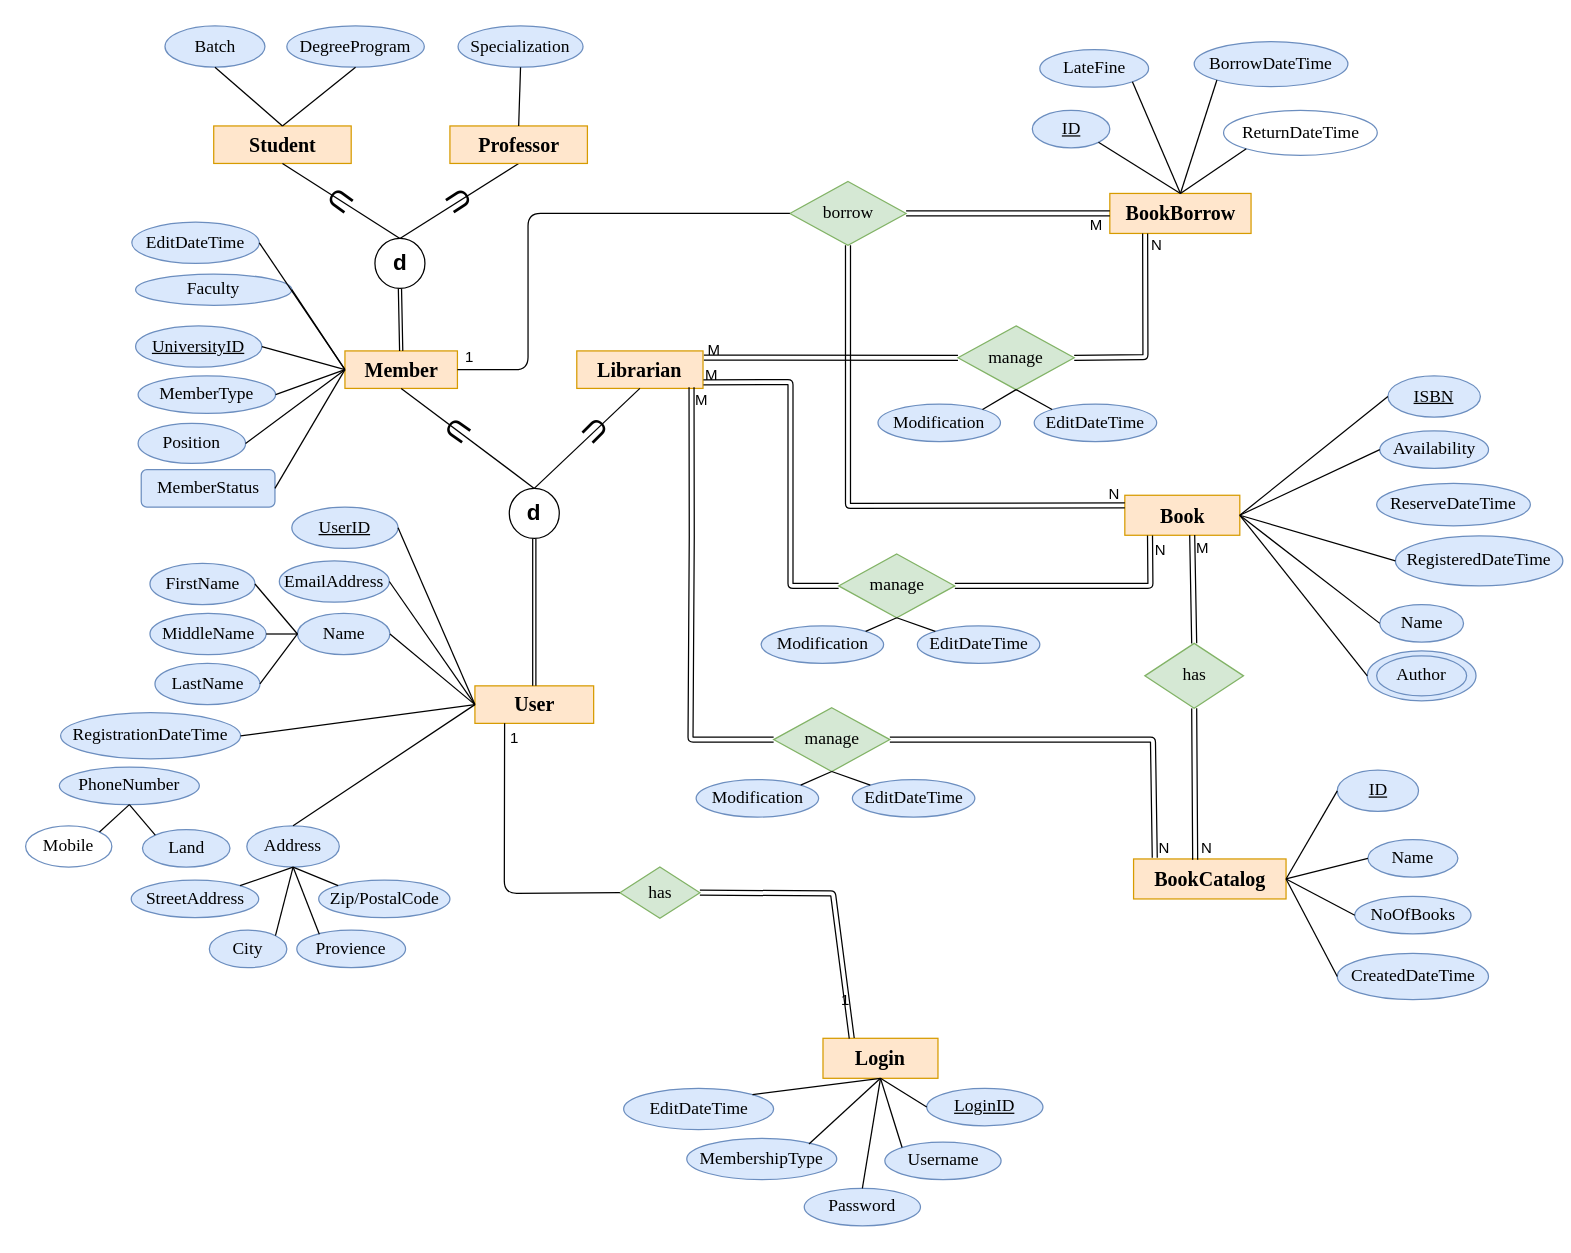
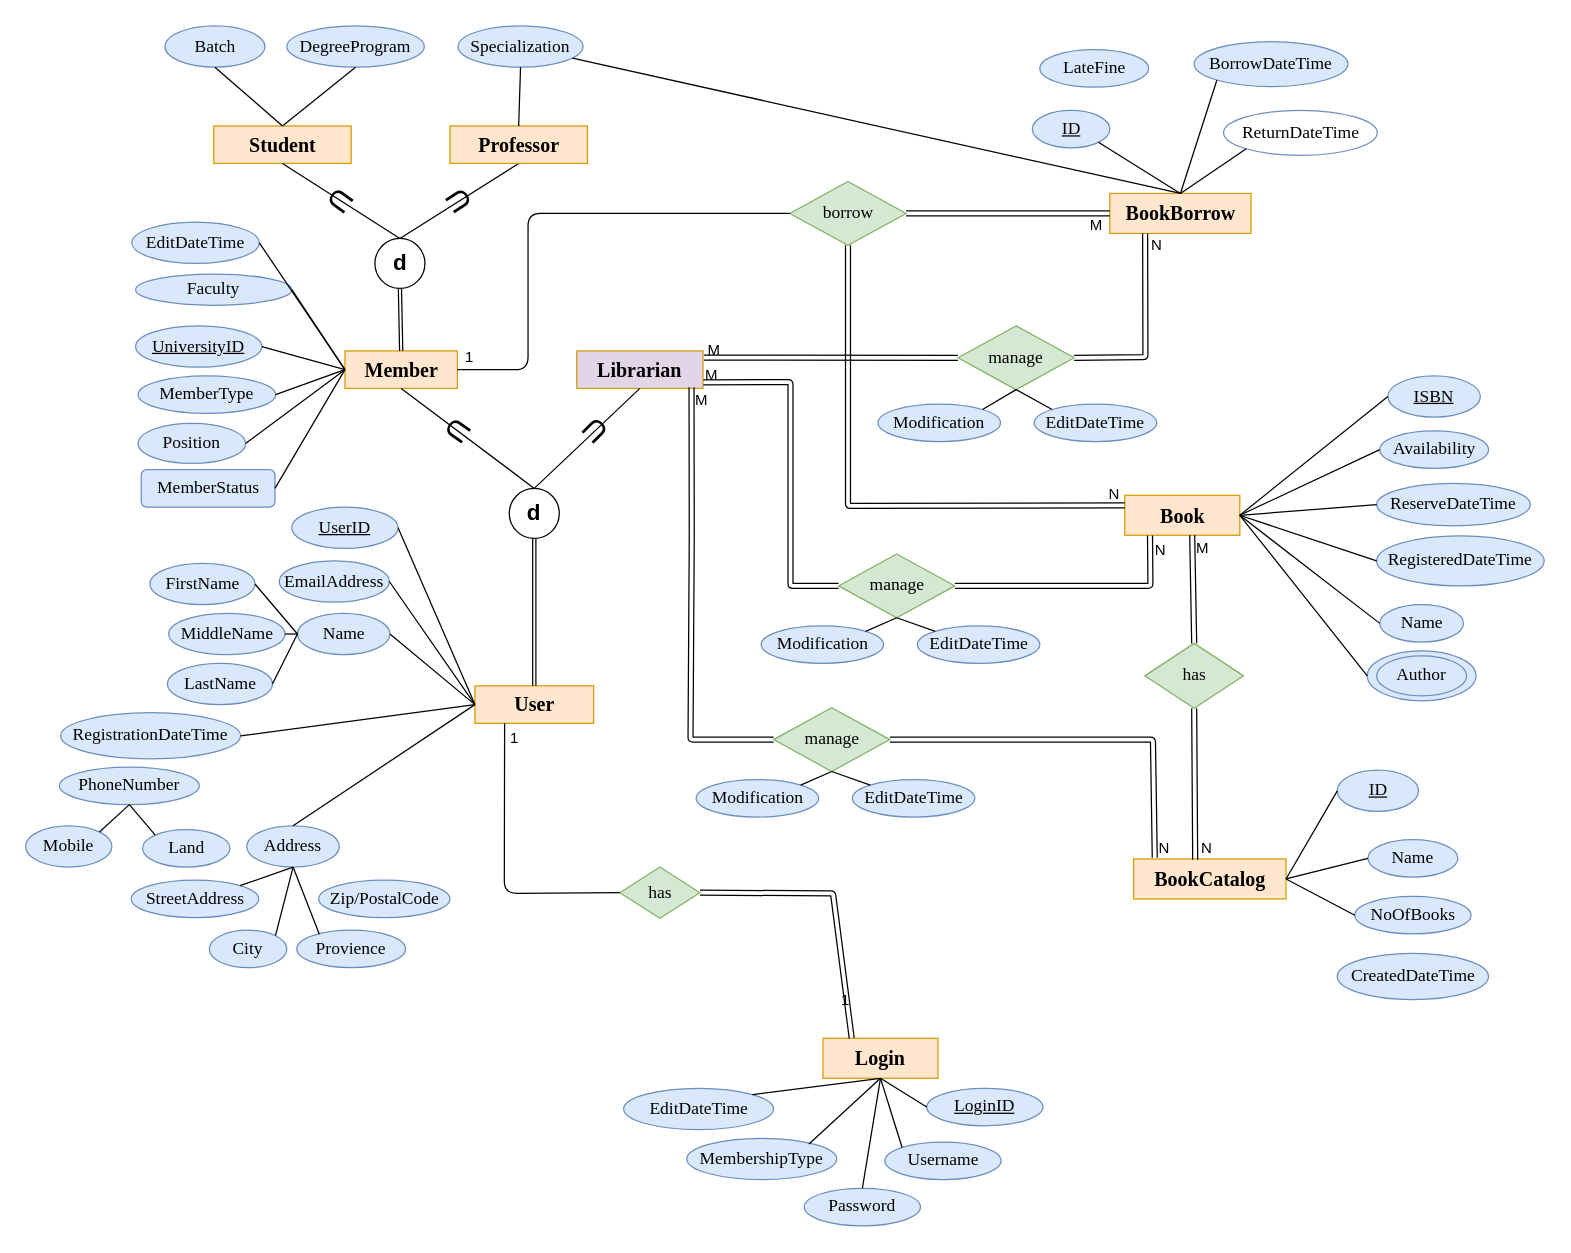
(1156, 135) -> (874, 125)
(640, 369) -> (640, 369)
none -> (1311, 509)
(1479, 561) -> (1461, 561)
(208, 634) -> (227, 634)
(208, 684) -> (220, 684)
(69, 846) -> (69, 846)
(318, 877) -> none
(1312, 928) -> none
